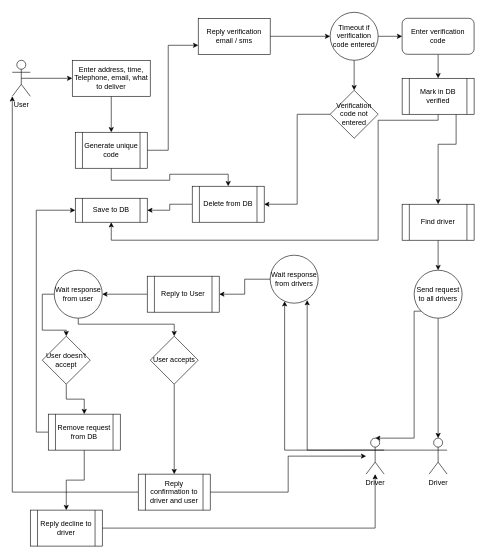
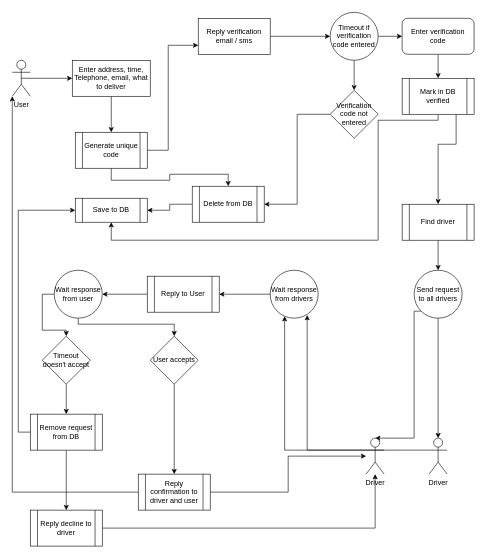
(294, 279) -> (294, 294)
(66, 360) -> (66, 360)
(84, 432) -> (66, 432)
